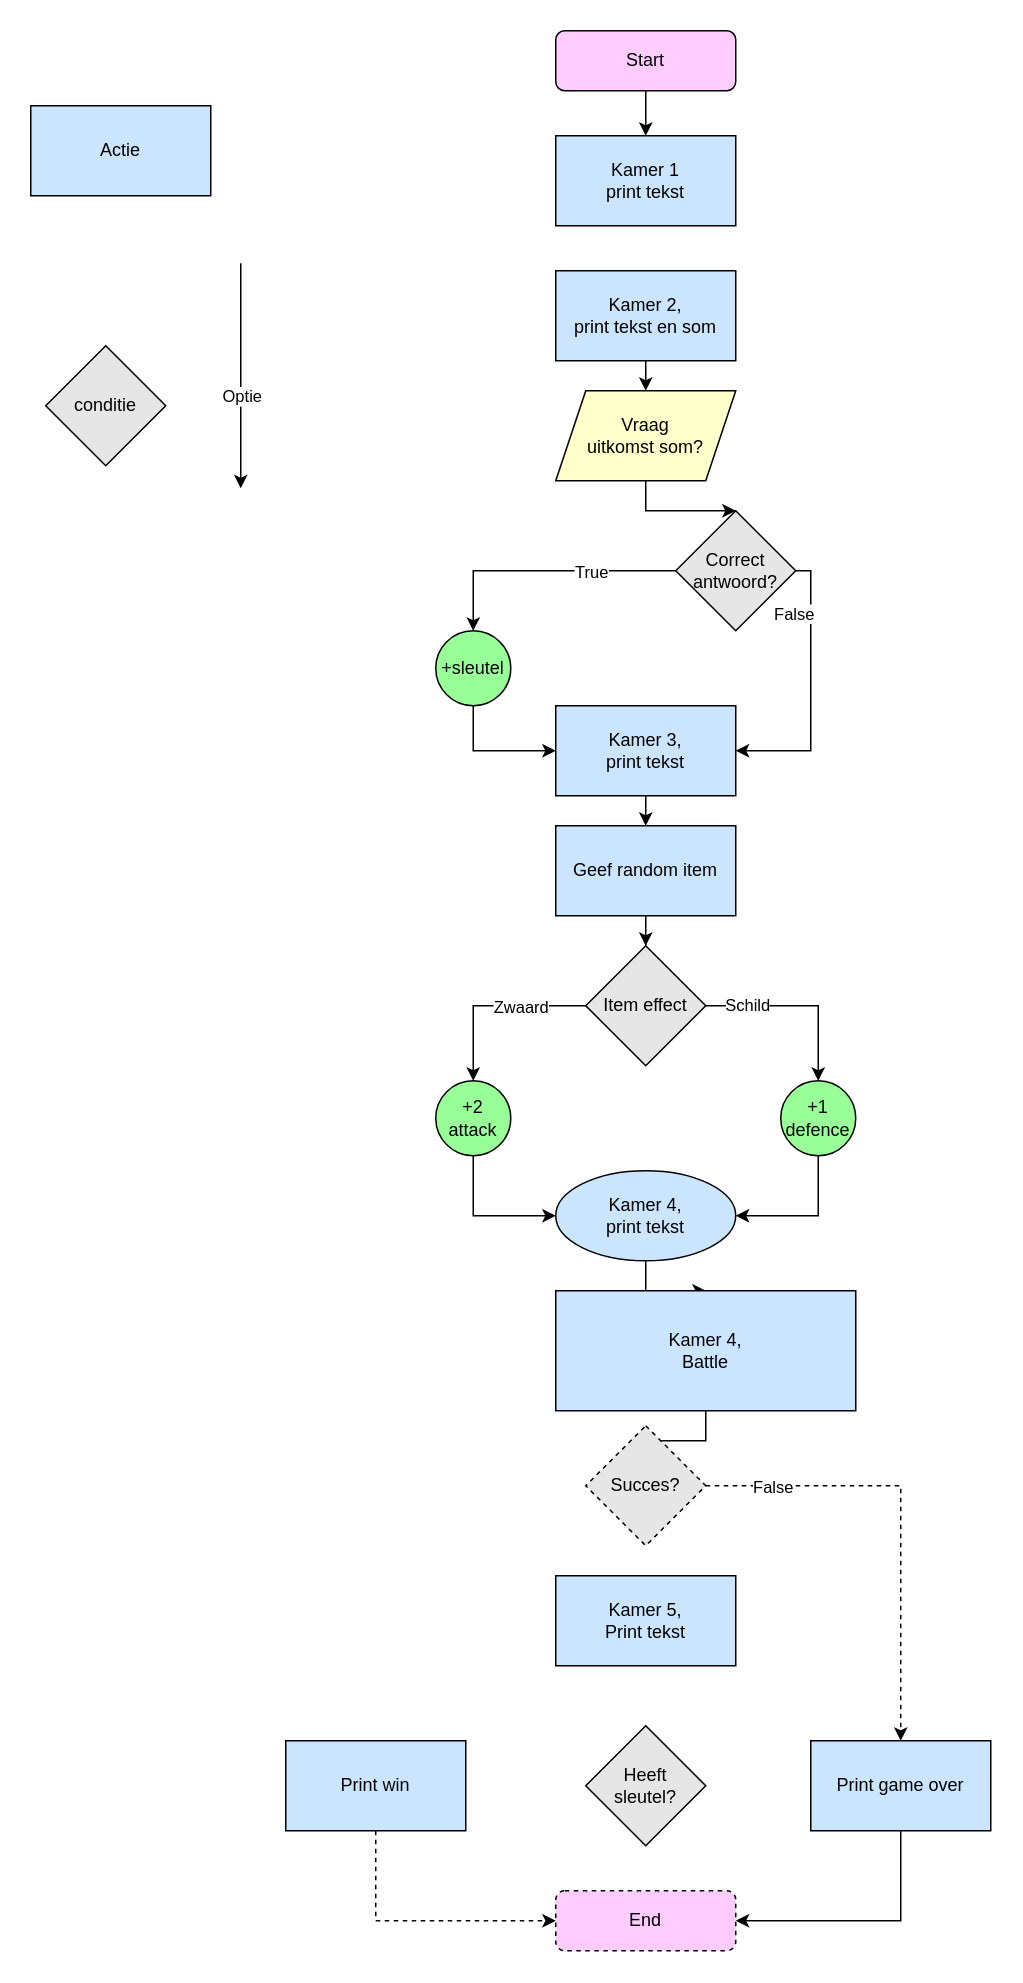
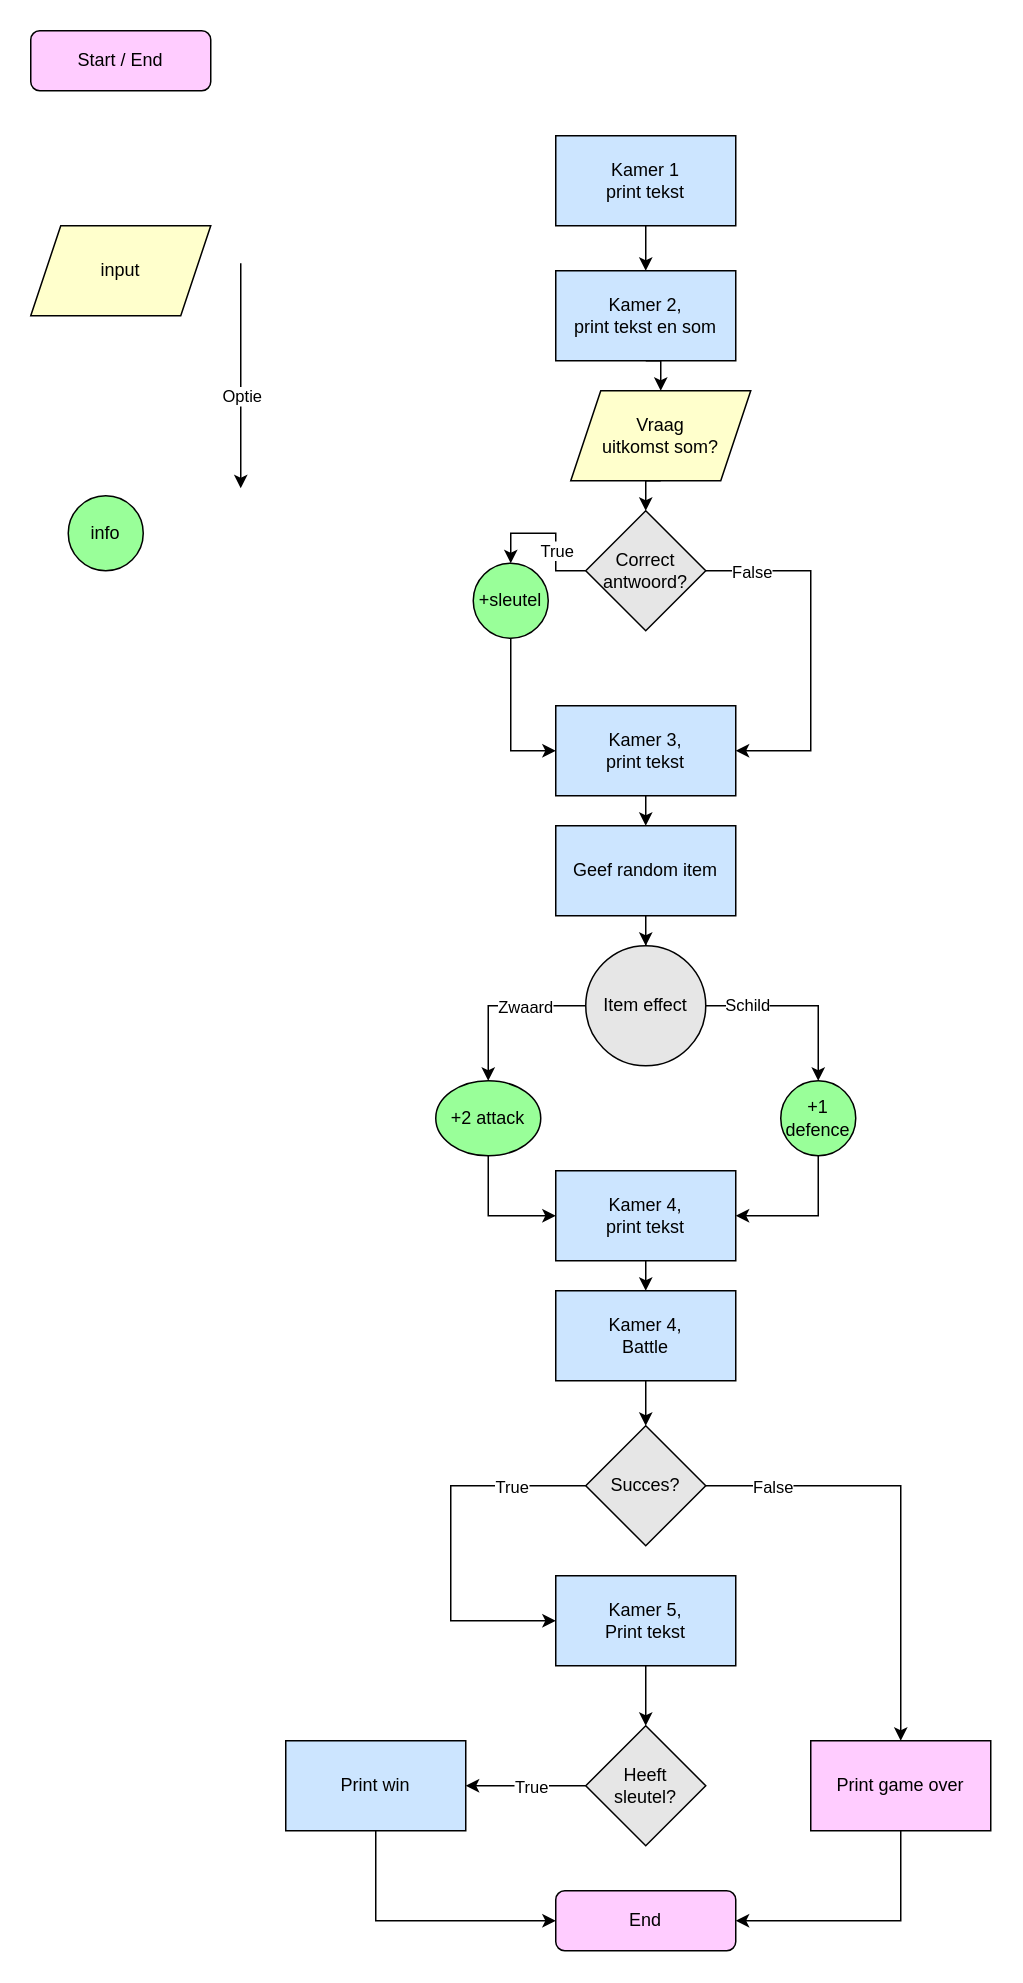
none -> (121, 61)
(646, 61) -> none
(646, 108) -> none
(121, 151) -> none
none -> (646, 254)
none -> (121, 271)
(106, 406) -> none
(646, 436) -> (661, 436)
none -> (106, 533)
(736, 571) -> (646, 571)
(473, 668) -> (511, 601)
(646, 1006) -> (646, 1006)
(473, 1118) -> (488, 1118)
(646, 1216) -> (646, 1216)
(706, 1351) -> (646, 1336)
(646, 1486) -> (646, 1486)
none -> (451, 1533)
(901, 1554) -> (901, 1554)
none -> (646, 1691)
none -> (531, 1786)
(901, 1786) -> (901, 1786)
(417, 1921) -> (417, 1921)
(646, 1921) -> (646, 1921)
